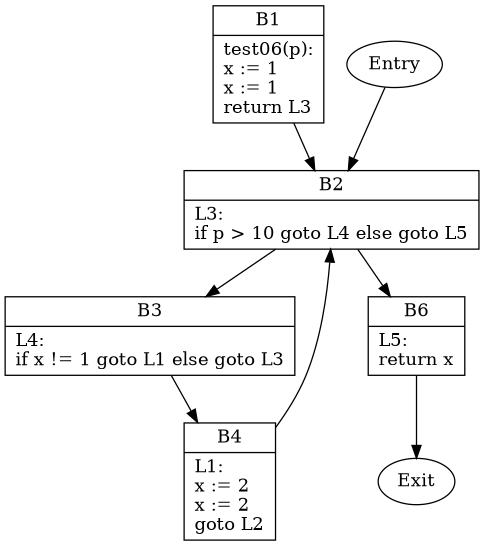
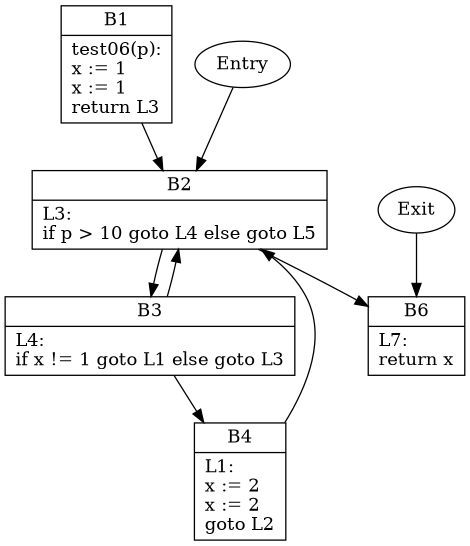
none -> (172, 279)
(393, 341) -> (393, 341)
(417, 411) -> (417, 258)
